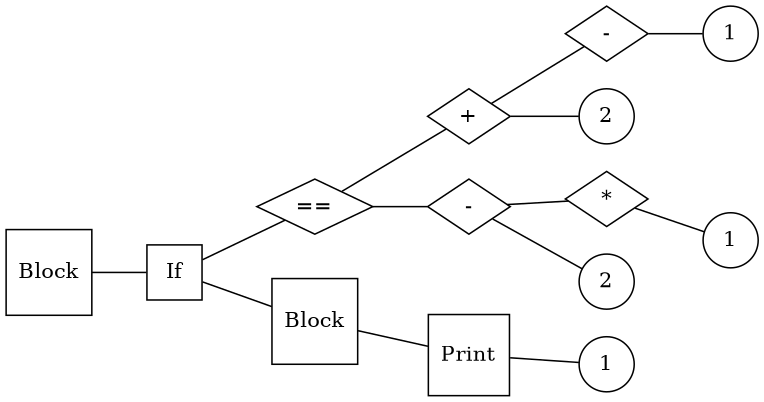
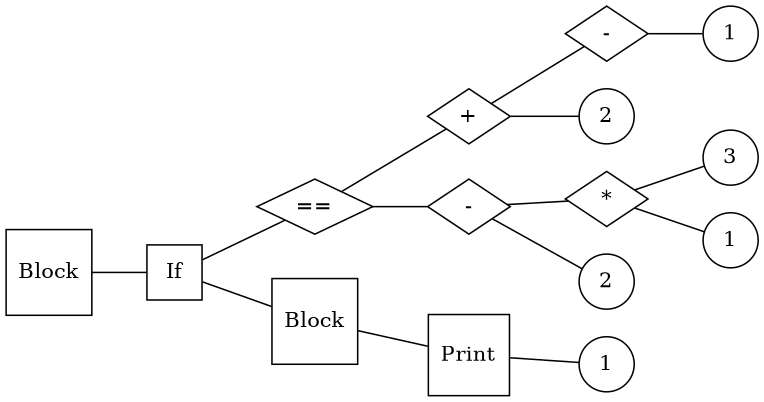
none -> (731, 158)
